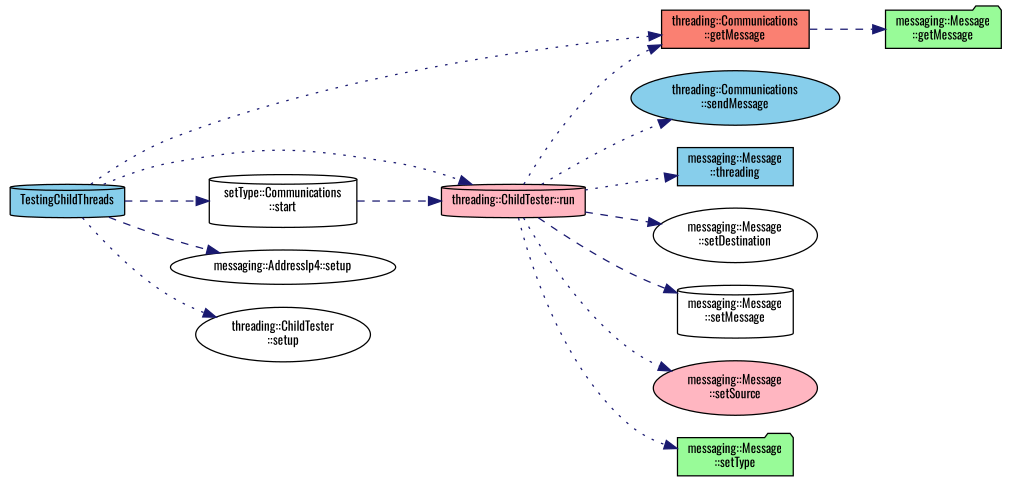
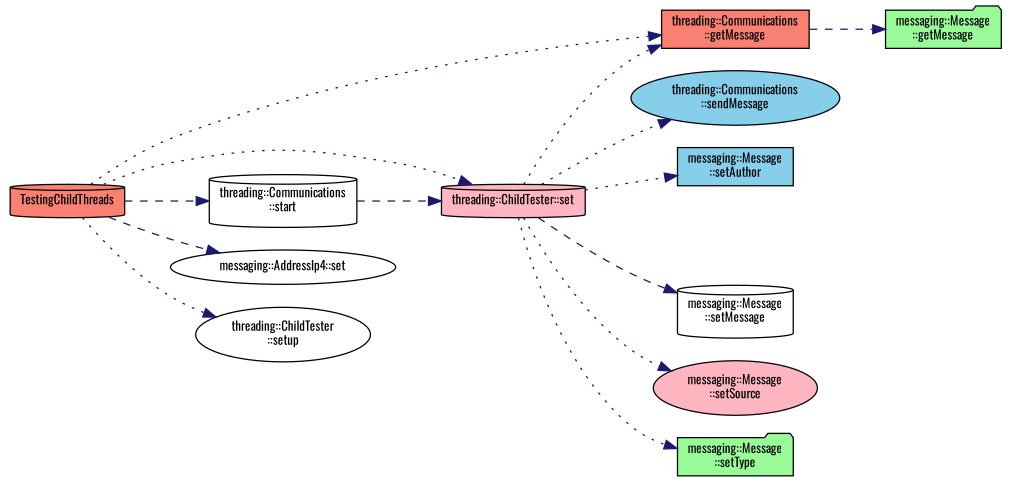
(735, 167) -> (735, 167)
(67, 201) -> (67, 201)
(283, 201) -> (283, 201)
(513, 201) -> (513, 201)
(735, 235) -> none
(283, 267) -> (283, 267)
